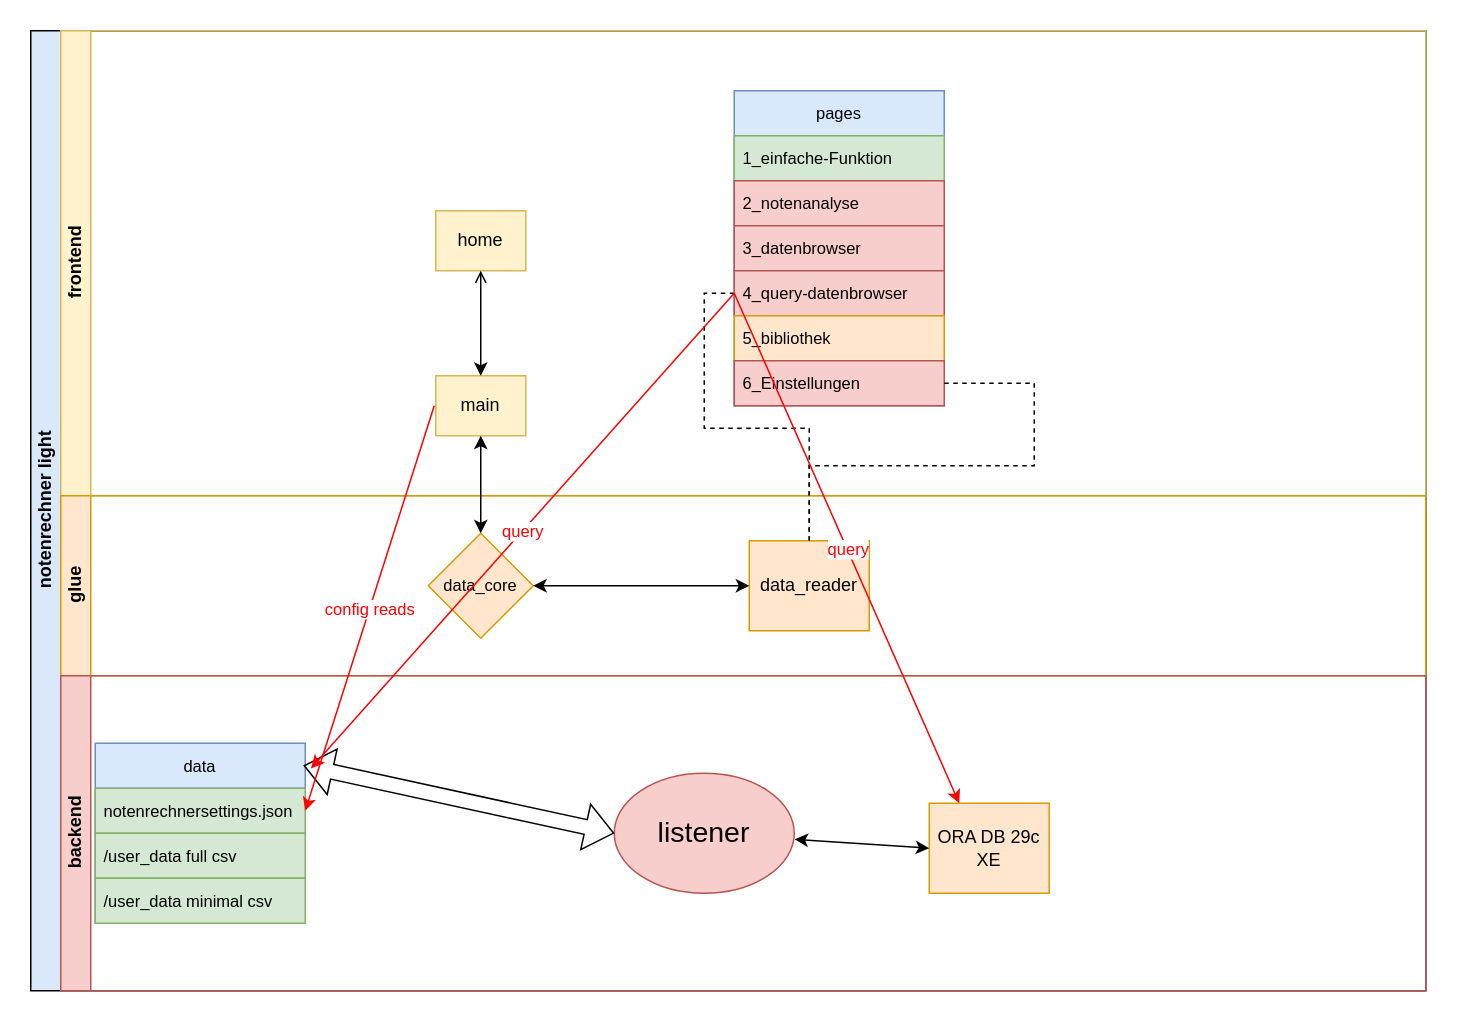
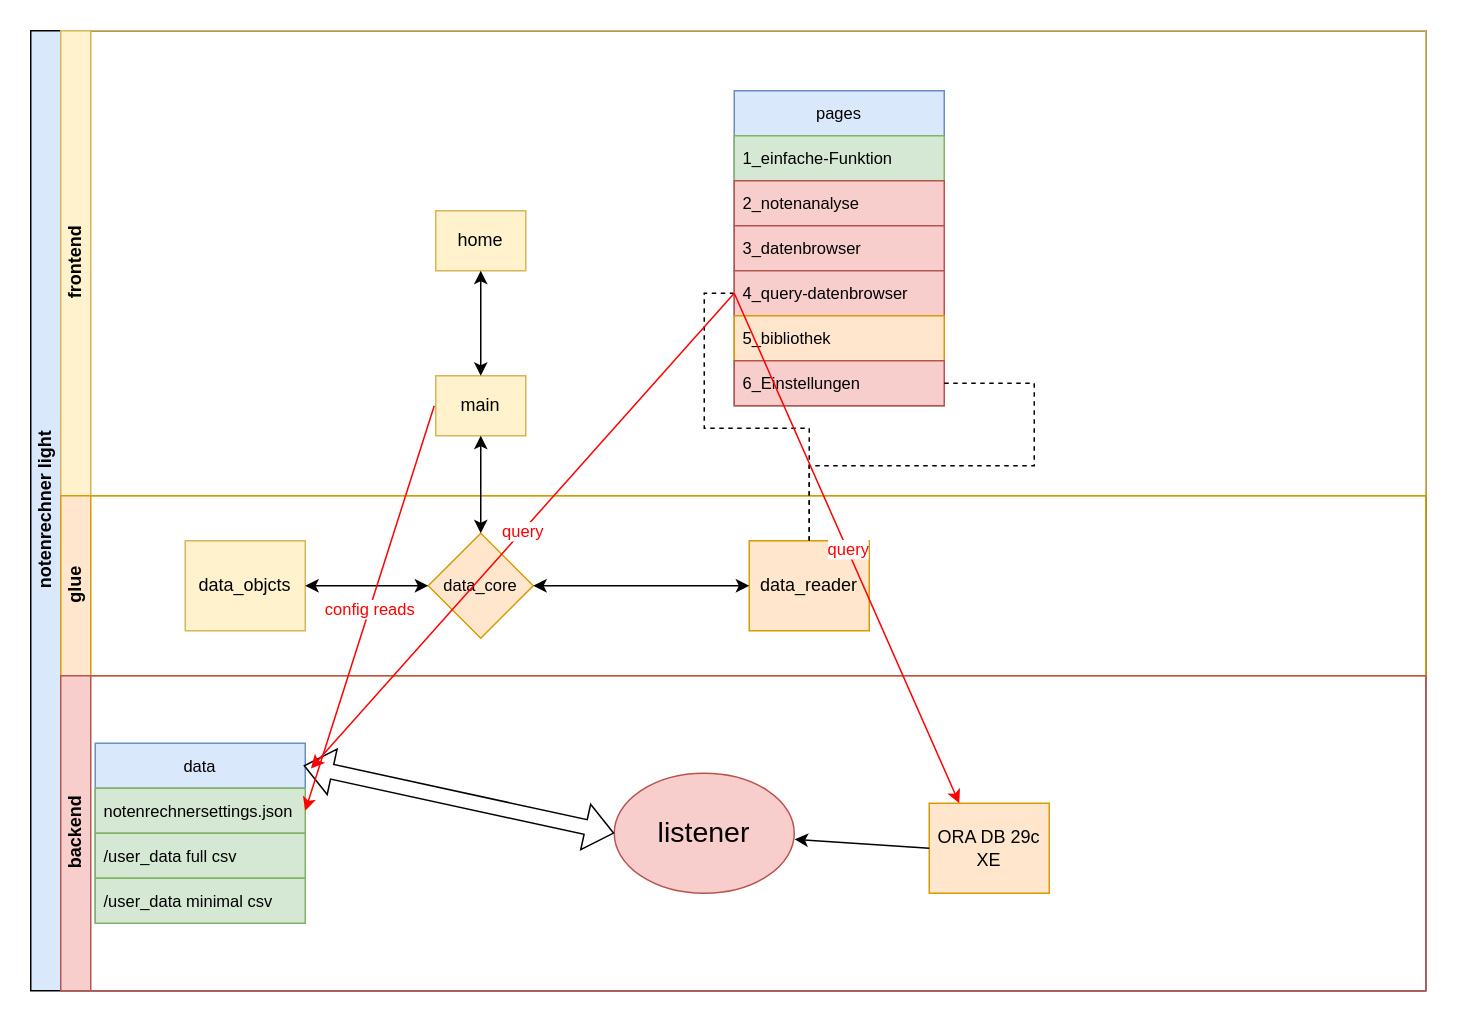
(481, 279) -> (481, 282)
none -> (245, 586)
none -> (367, 586)
(918, 847) -> (921, 848)
